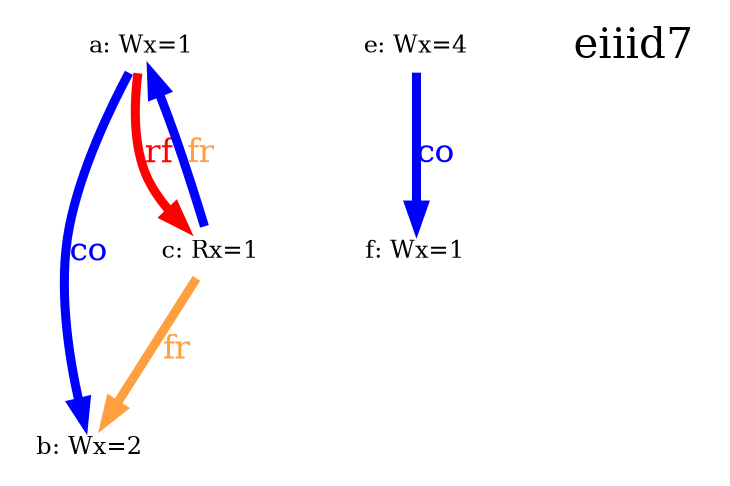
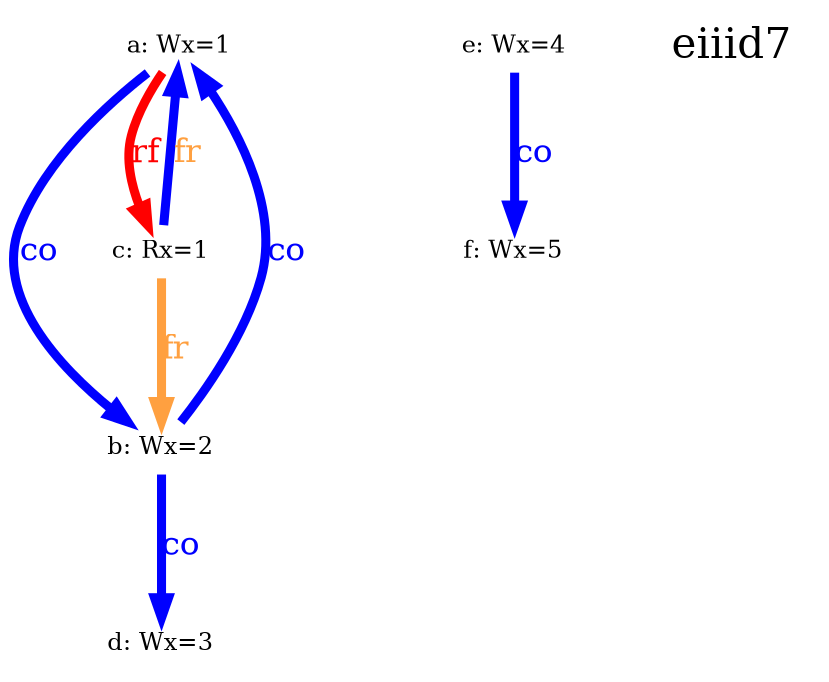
(416, 252) -> (515, 252)
none -> (264, 261)
none -> (162, 644)
